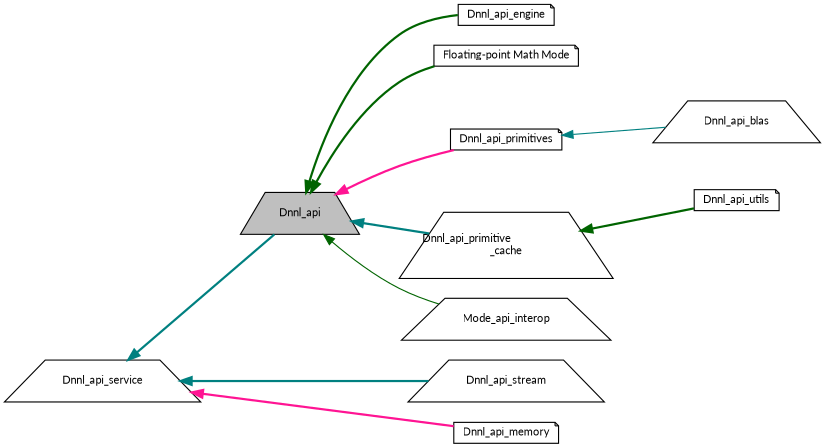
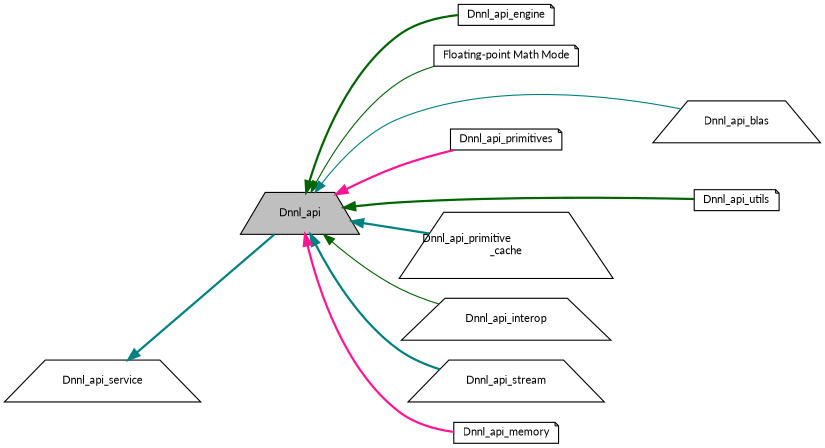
(365, 113) -> (365, 113)
(619, 131) -> (488, 98)
(643, 218) -> (524, 198)
(506, 319) -> (506, 319)
(310, 381) -> (366, 319)
(328, 410) -> (355, 362)
